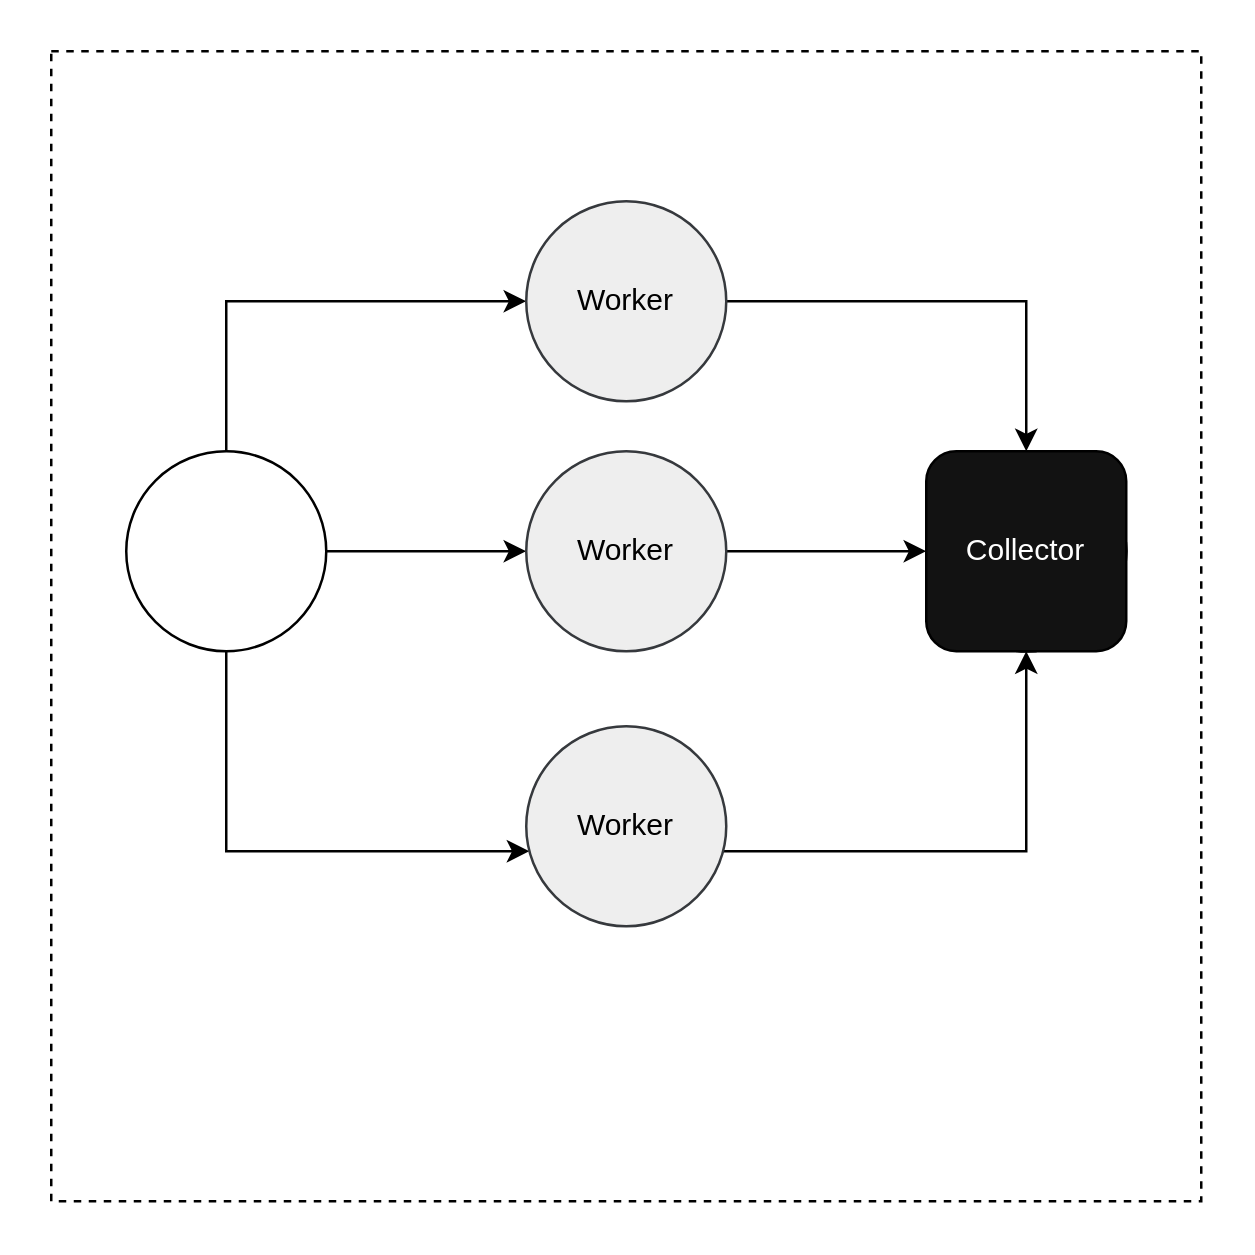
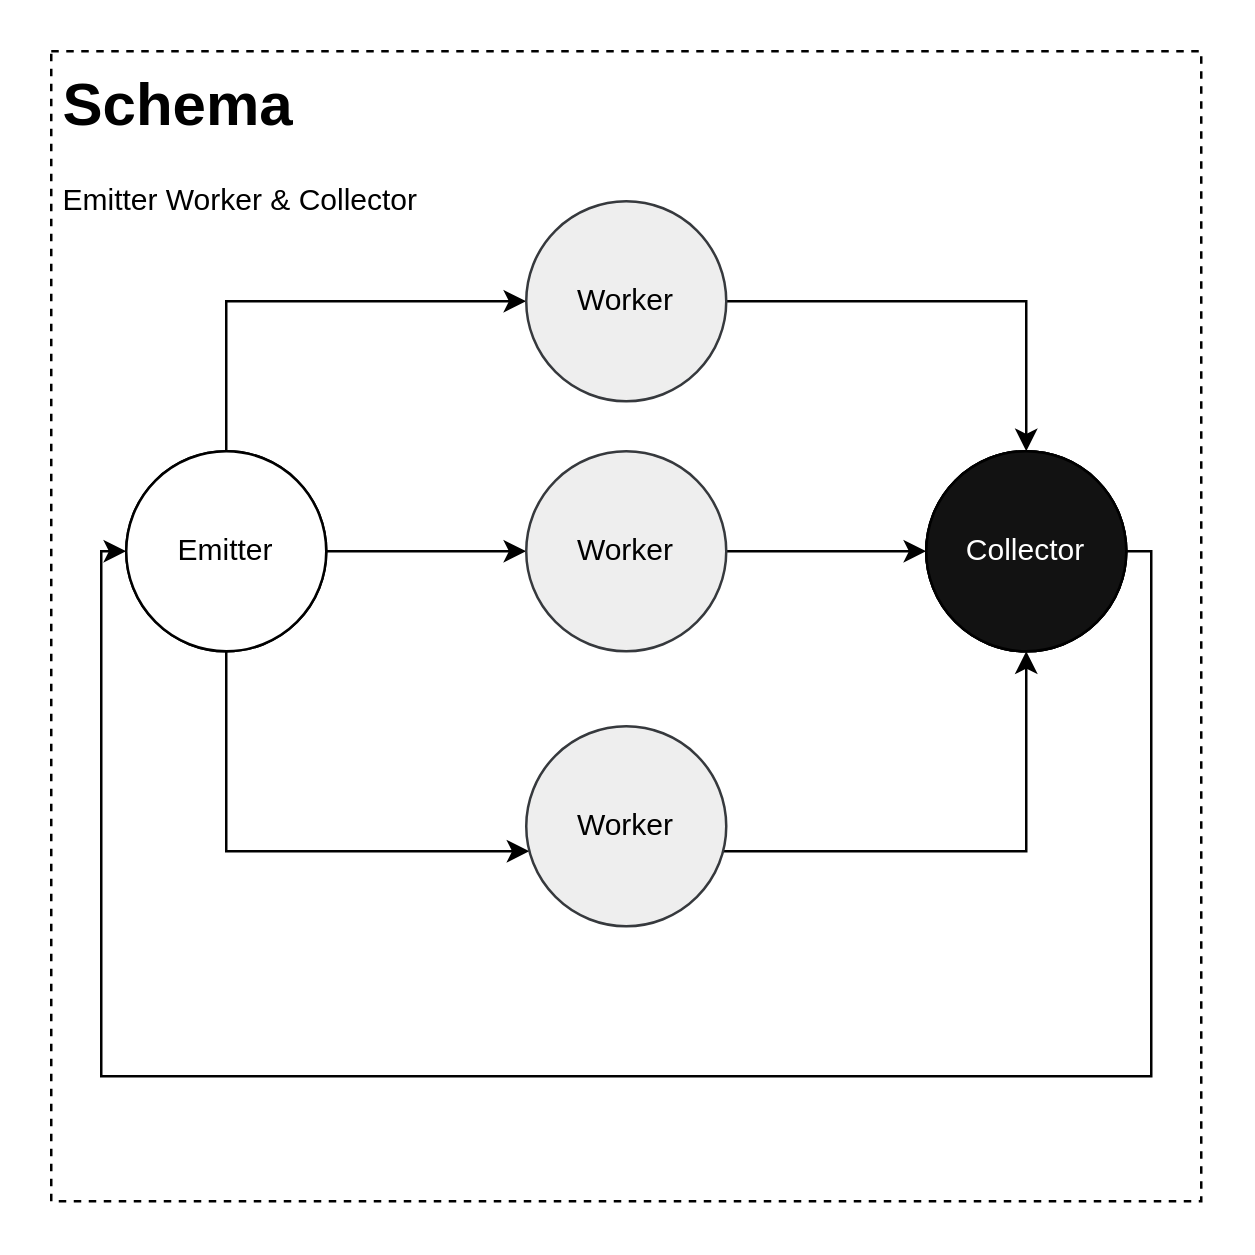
none -> (289, 206)
none -> (226, 551)
(1026, 551) -> (1026, 551)
none -> (634, 1076)
